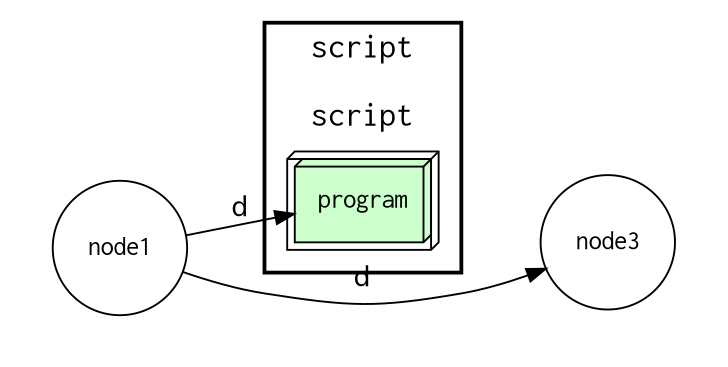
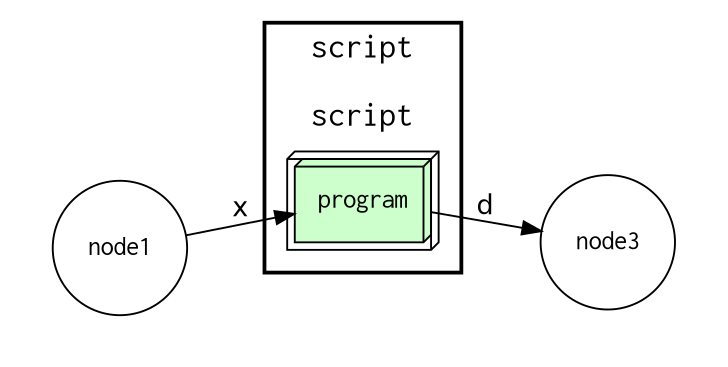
(241, 209) -> (241, 209)
(355, 304) -> (477, 220)
